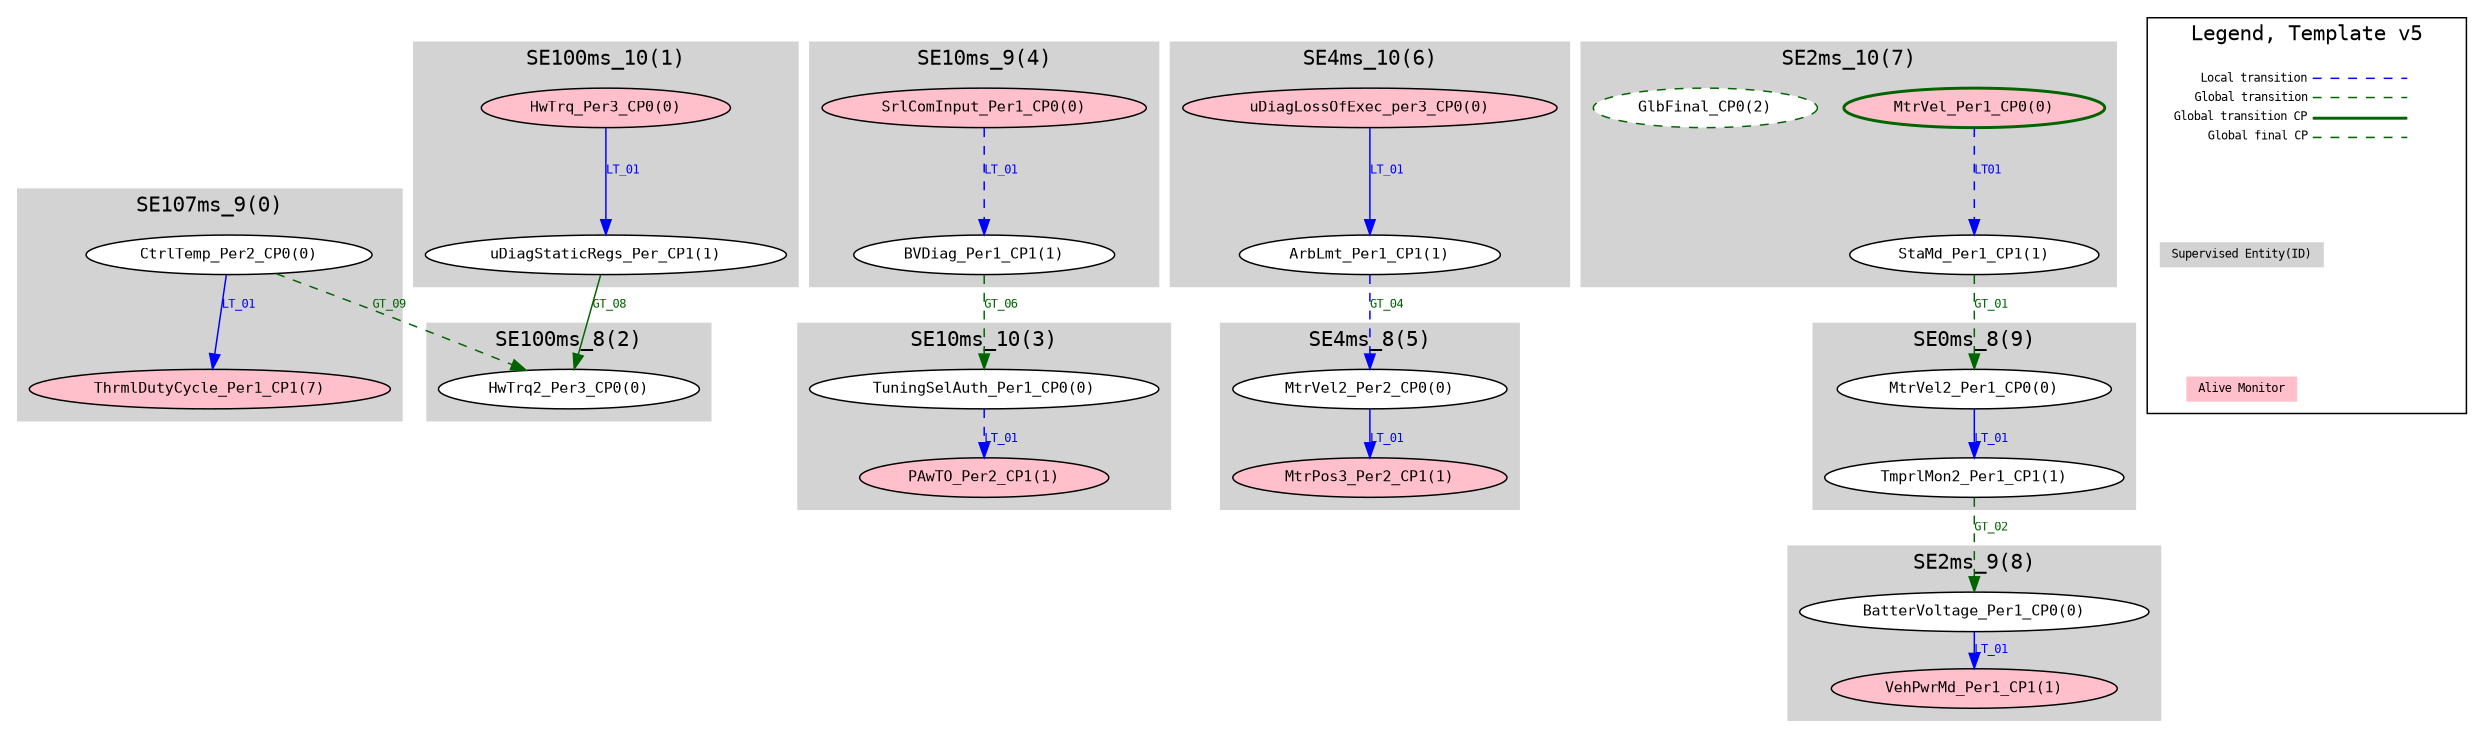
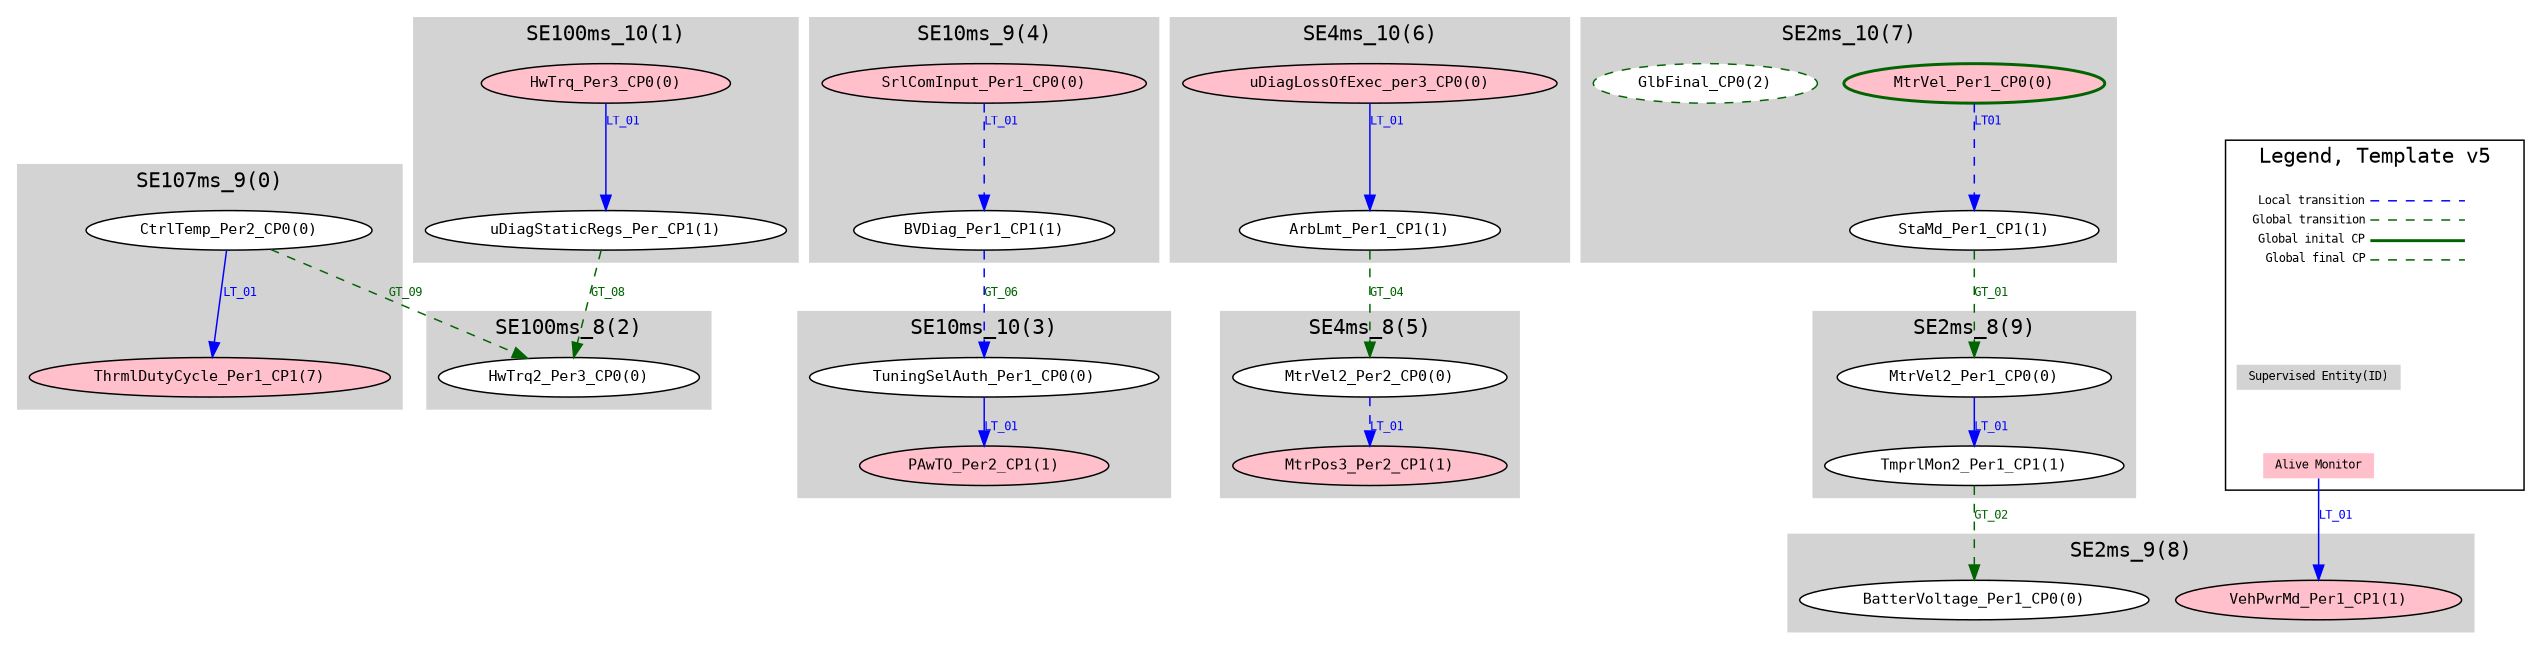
(2241, 117) -> (2312, 239)
(590, 313) -> (589, 297)
(984, 314) -> (984, 296)
(1370, 314) -> (1370, 296)
(1974, 340) -> (1974, 329)
(984, 426) -> (984, 414)
(1370, 426) -> (1370, 414)
(1974, 642) -> (2319, 522)
